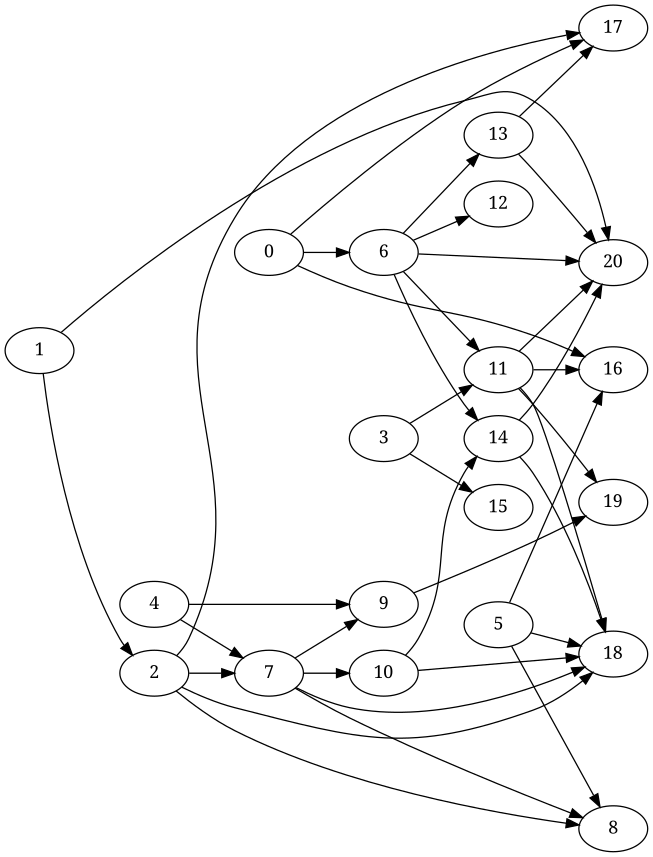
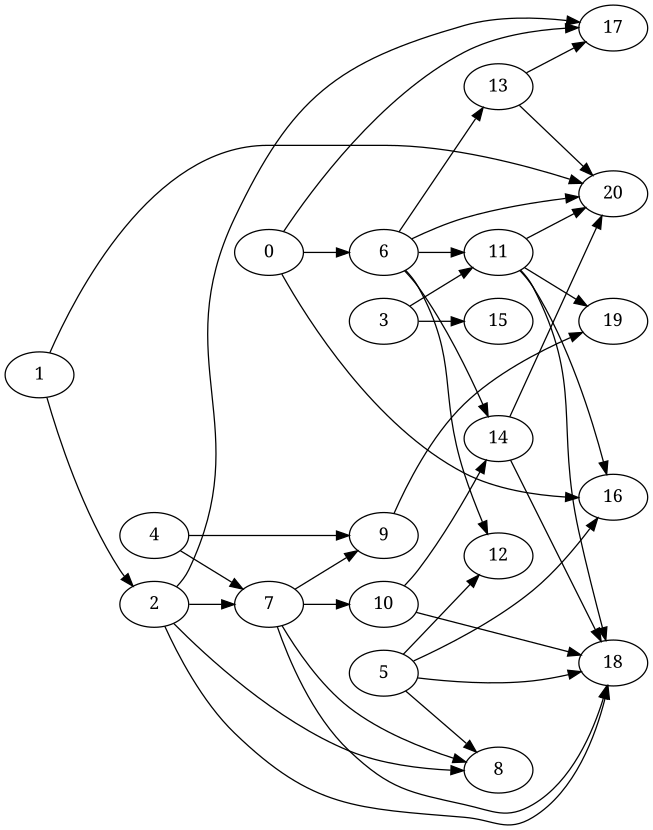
none -> (432, 625)
